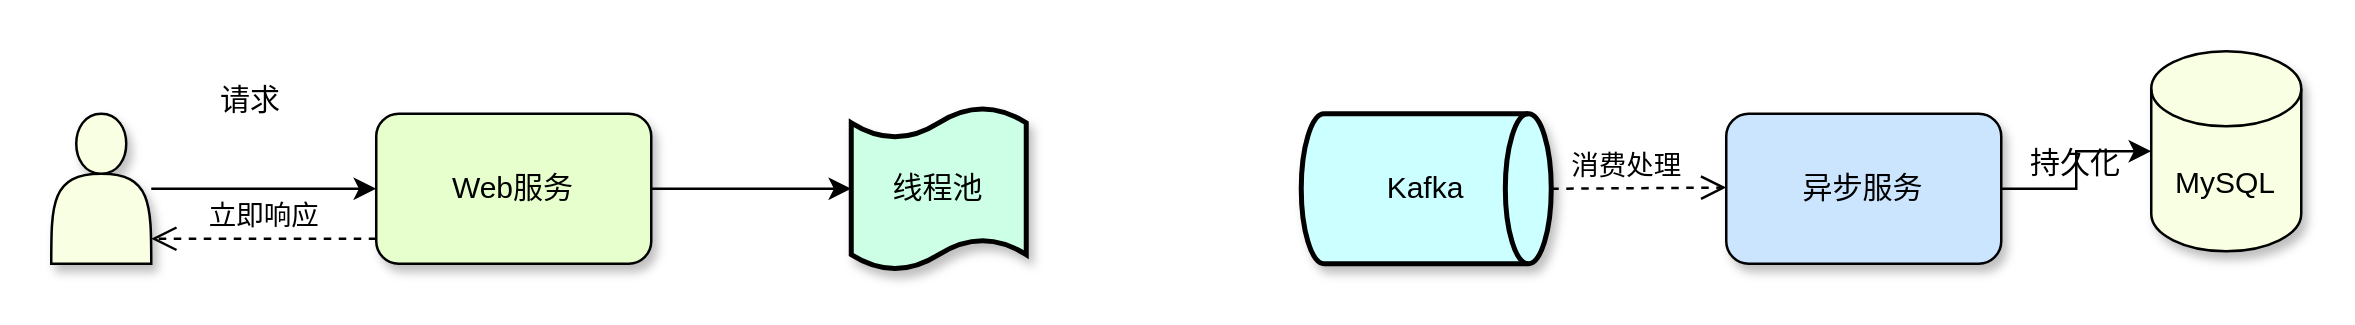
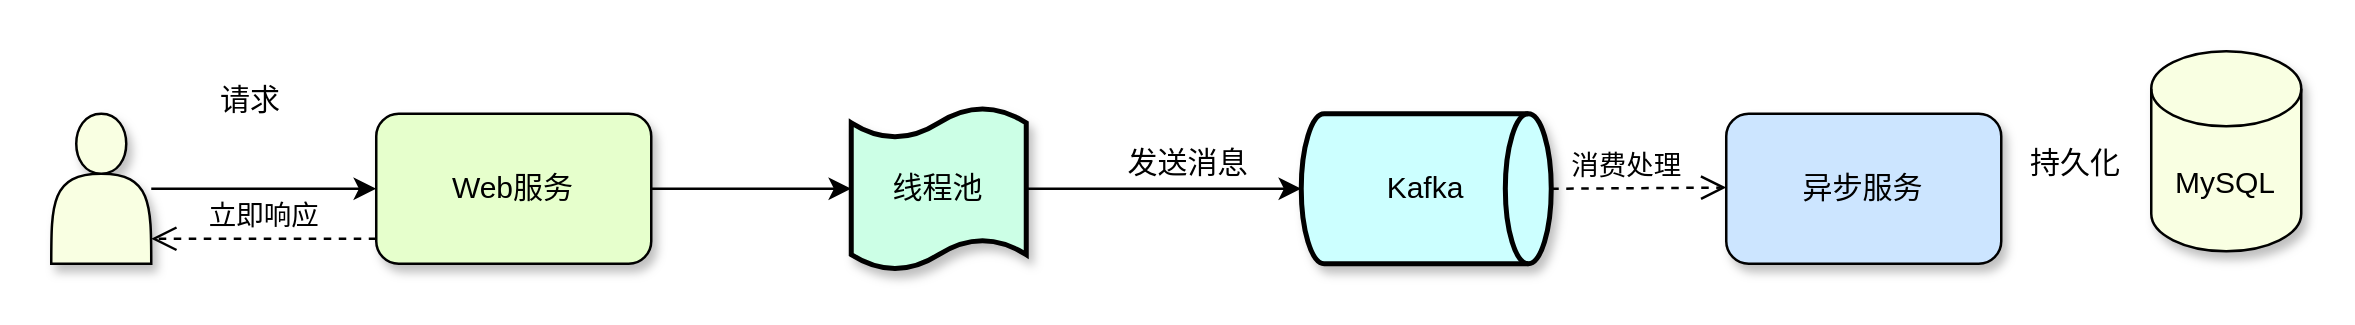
none -> (1189, 164)
(2076, 179) -> none
none -> (1156, 189)
